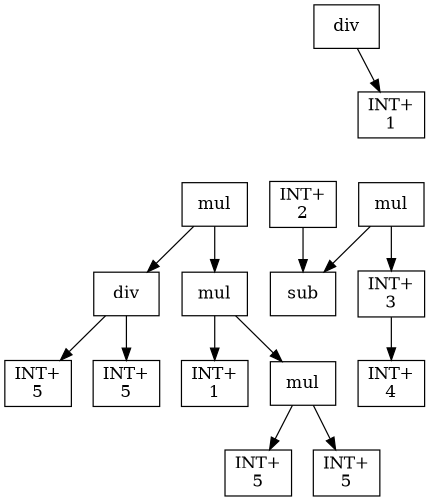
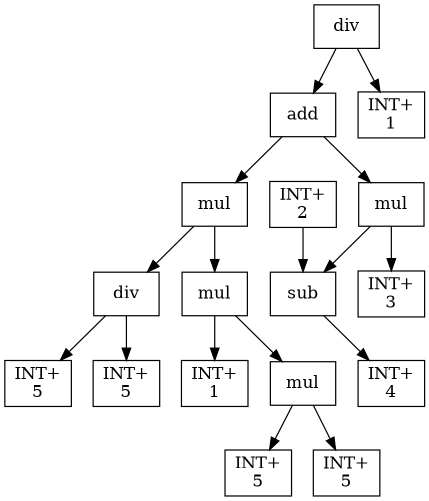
none -> (303, 115)
(391, 333) -> (342, 334)
